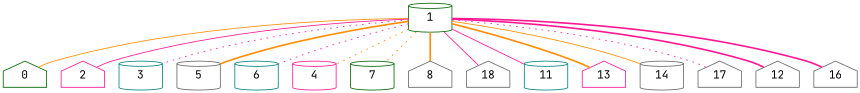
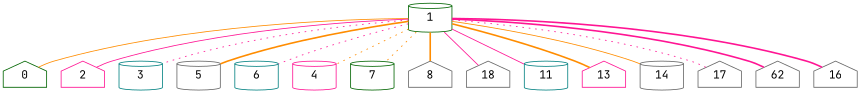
(778, 76) -> (778, 76)
